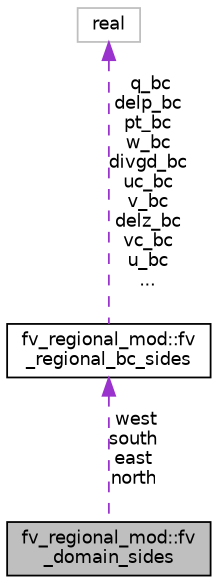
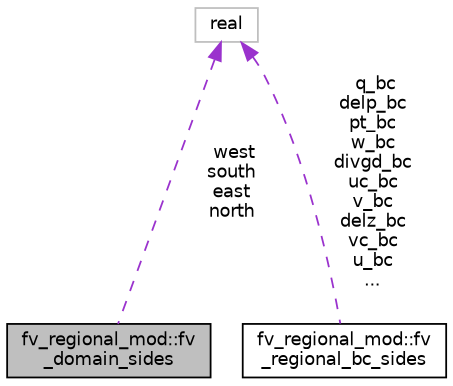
(109, 459) -> (166, 192)
